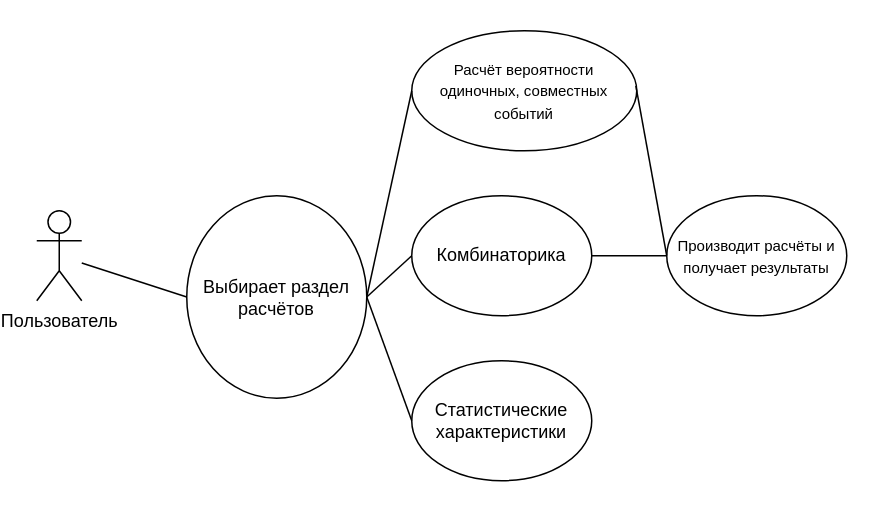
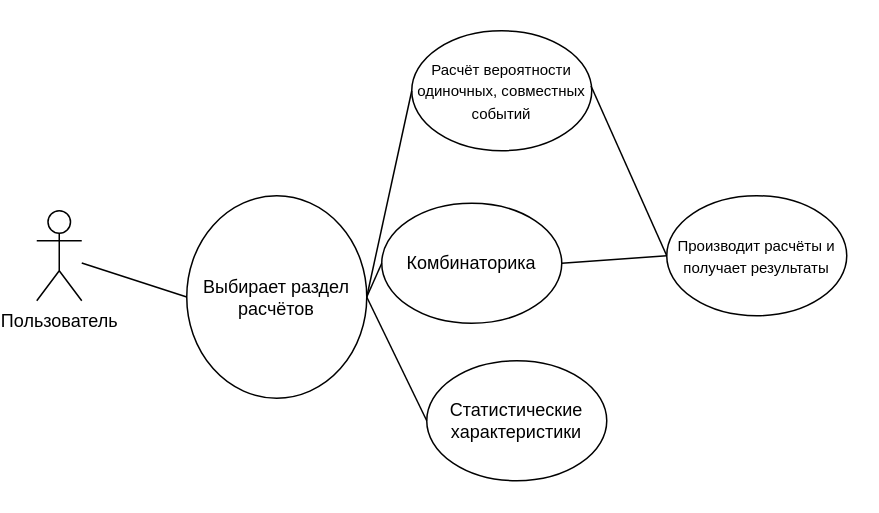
(524, 91) -> (502, 91)
(502, 256) -> (472, 263)
(502, 421) -> (517, 421)
